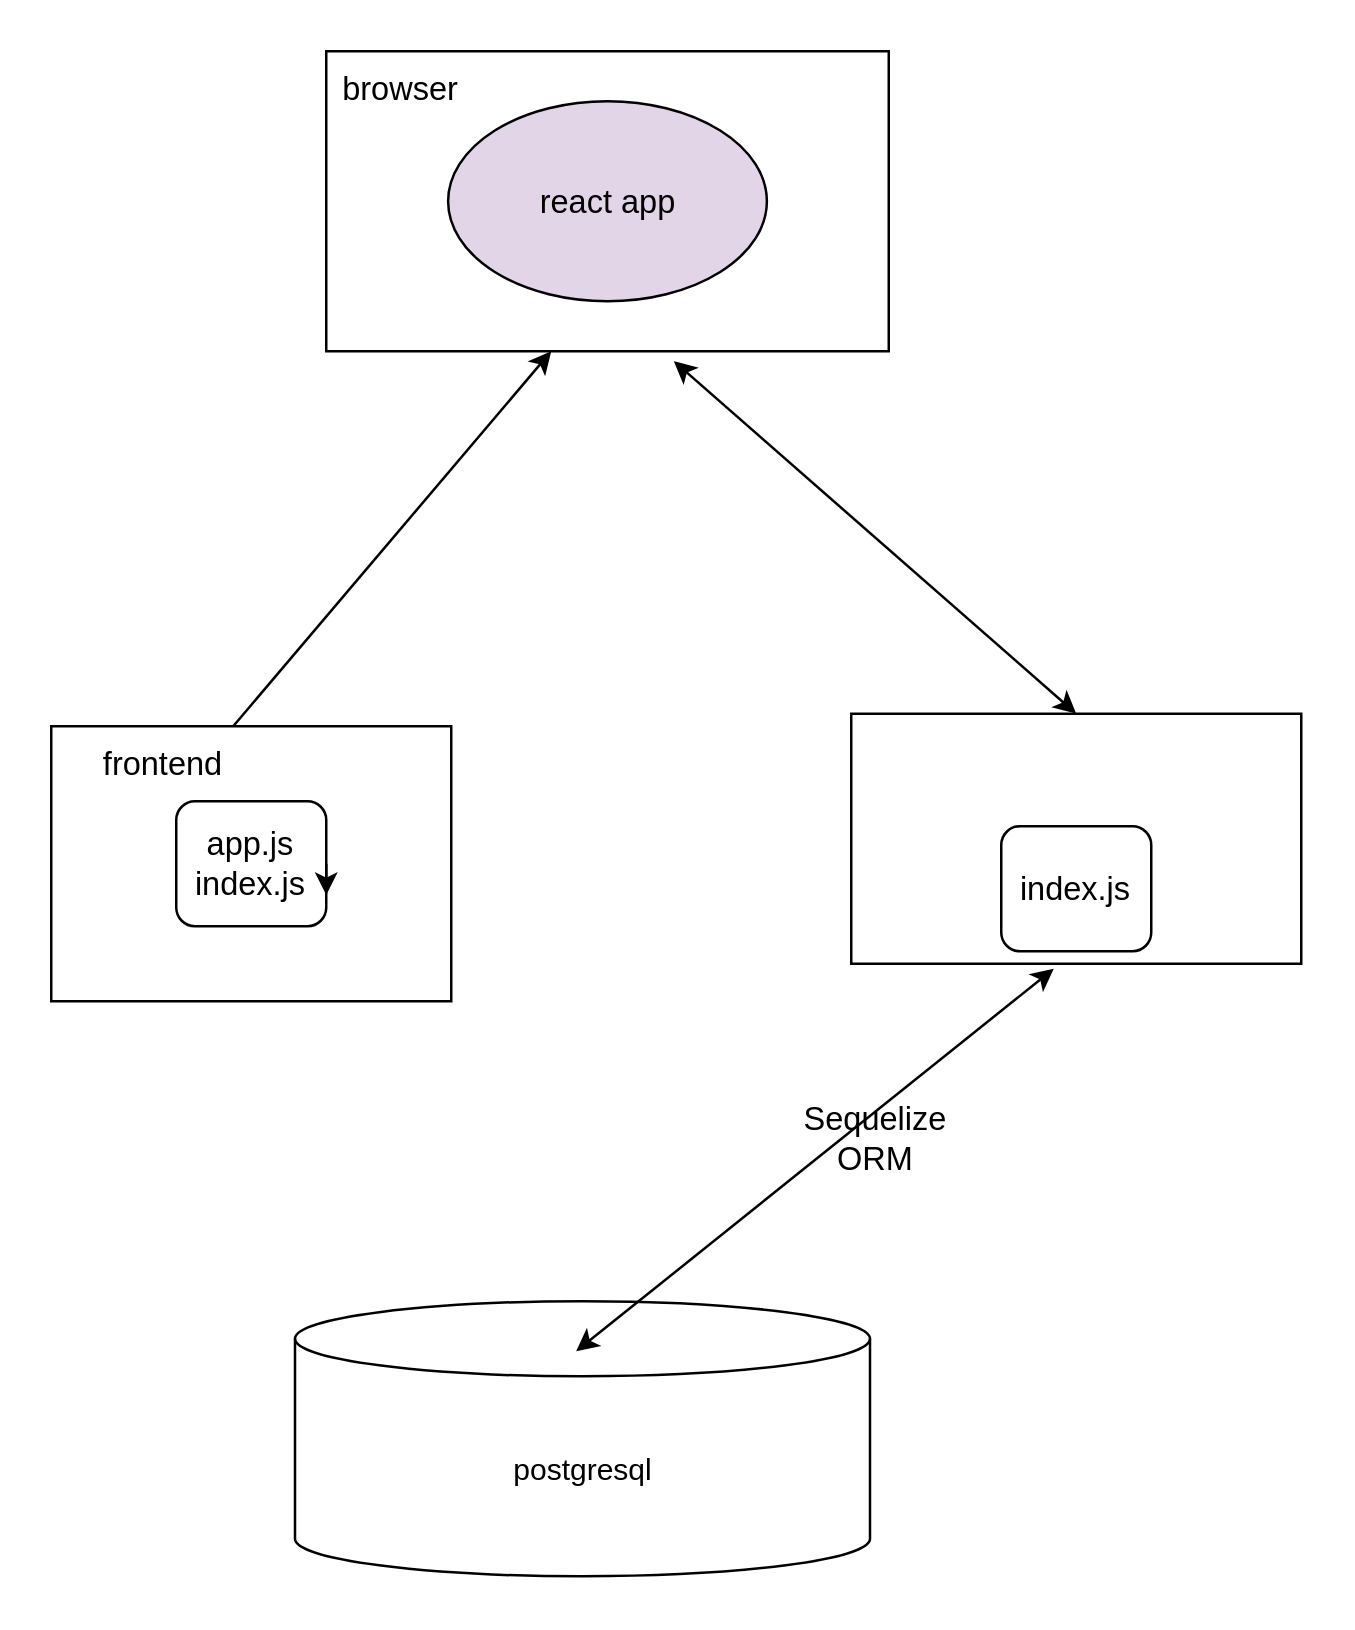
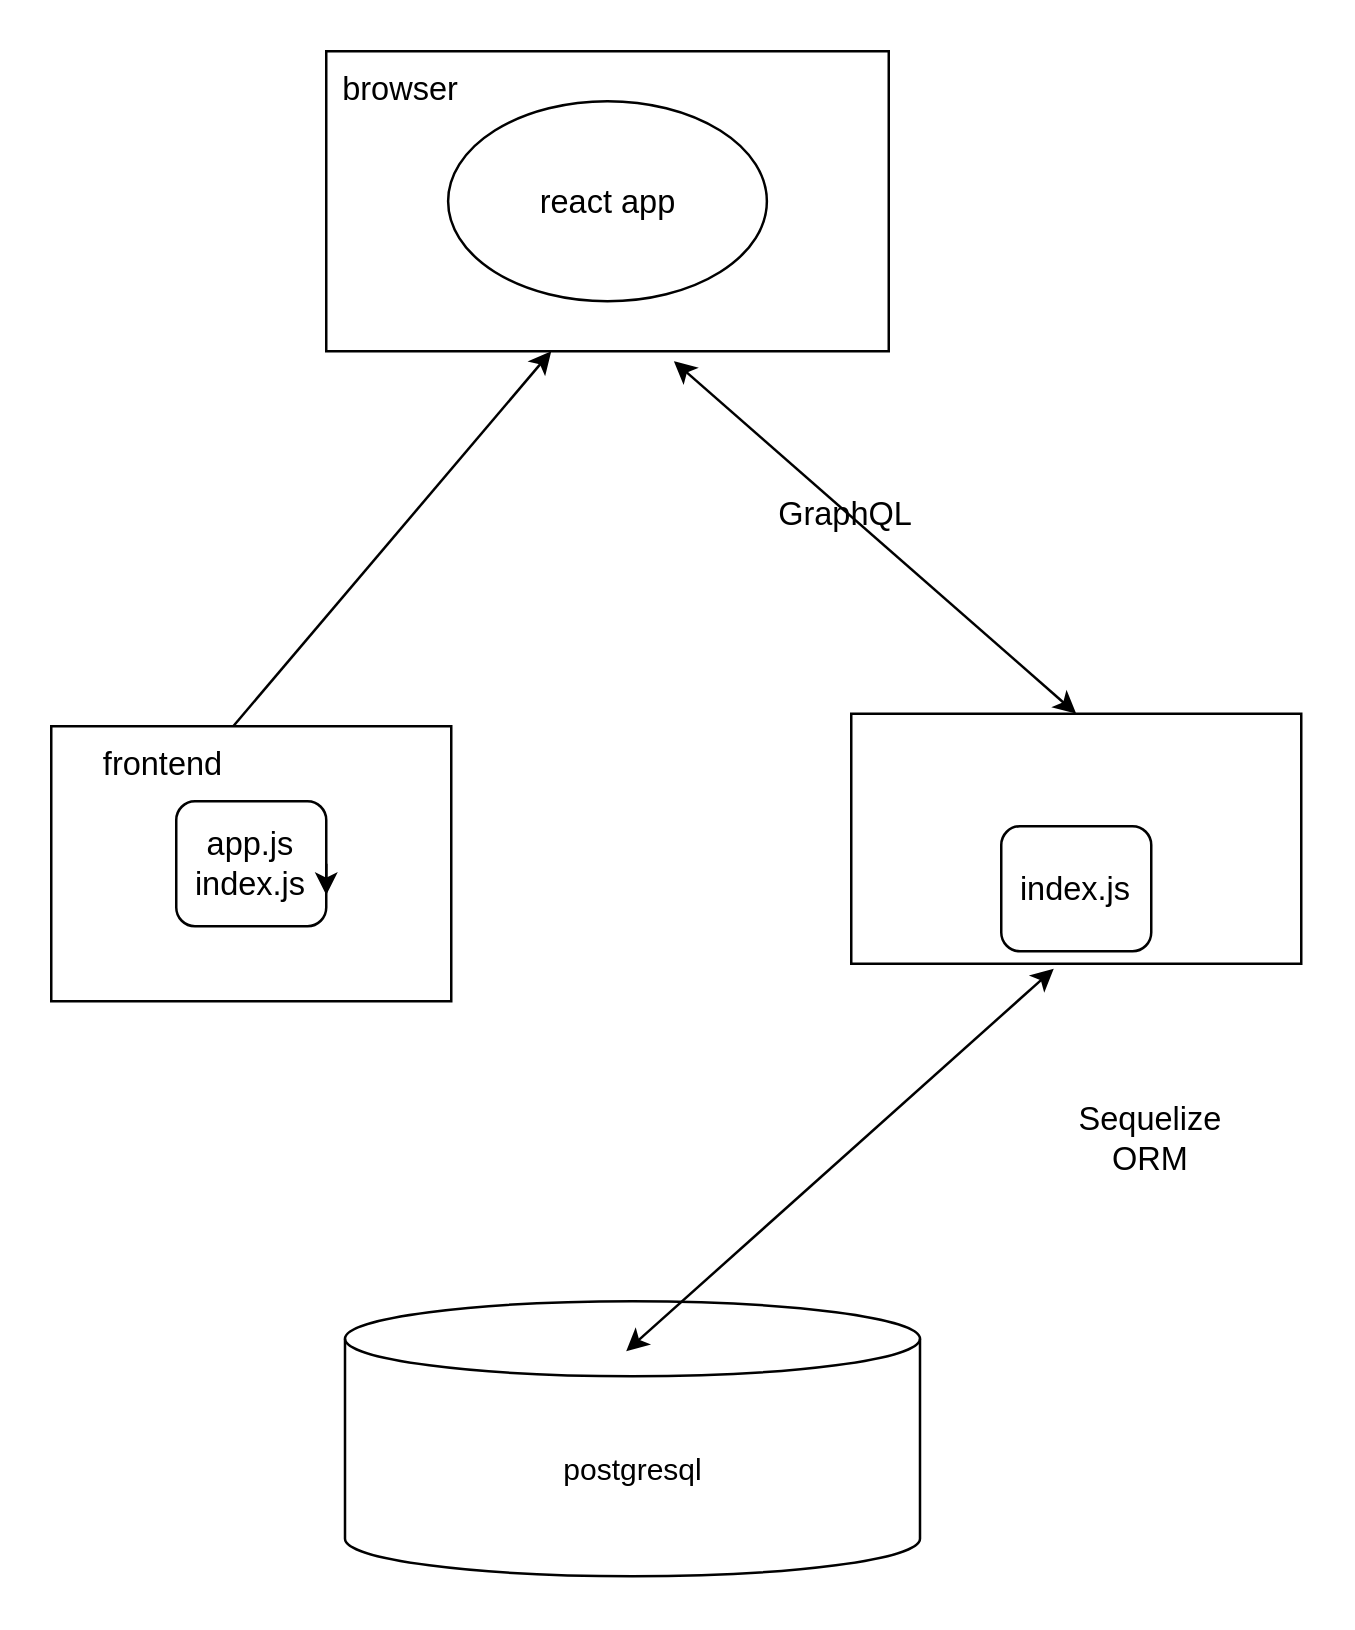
(608, 201) -> (608, 201)
none -> (845, 514)
(876, 1139) -> (1151, 1139)
(583, 1439) -> (633, 1439)
